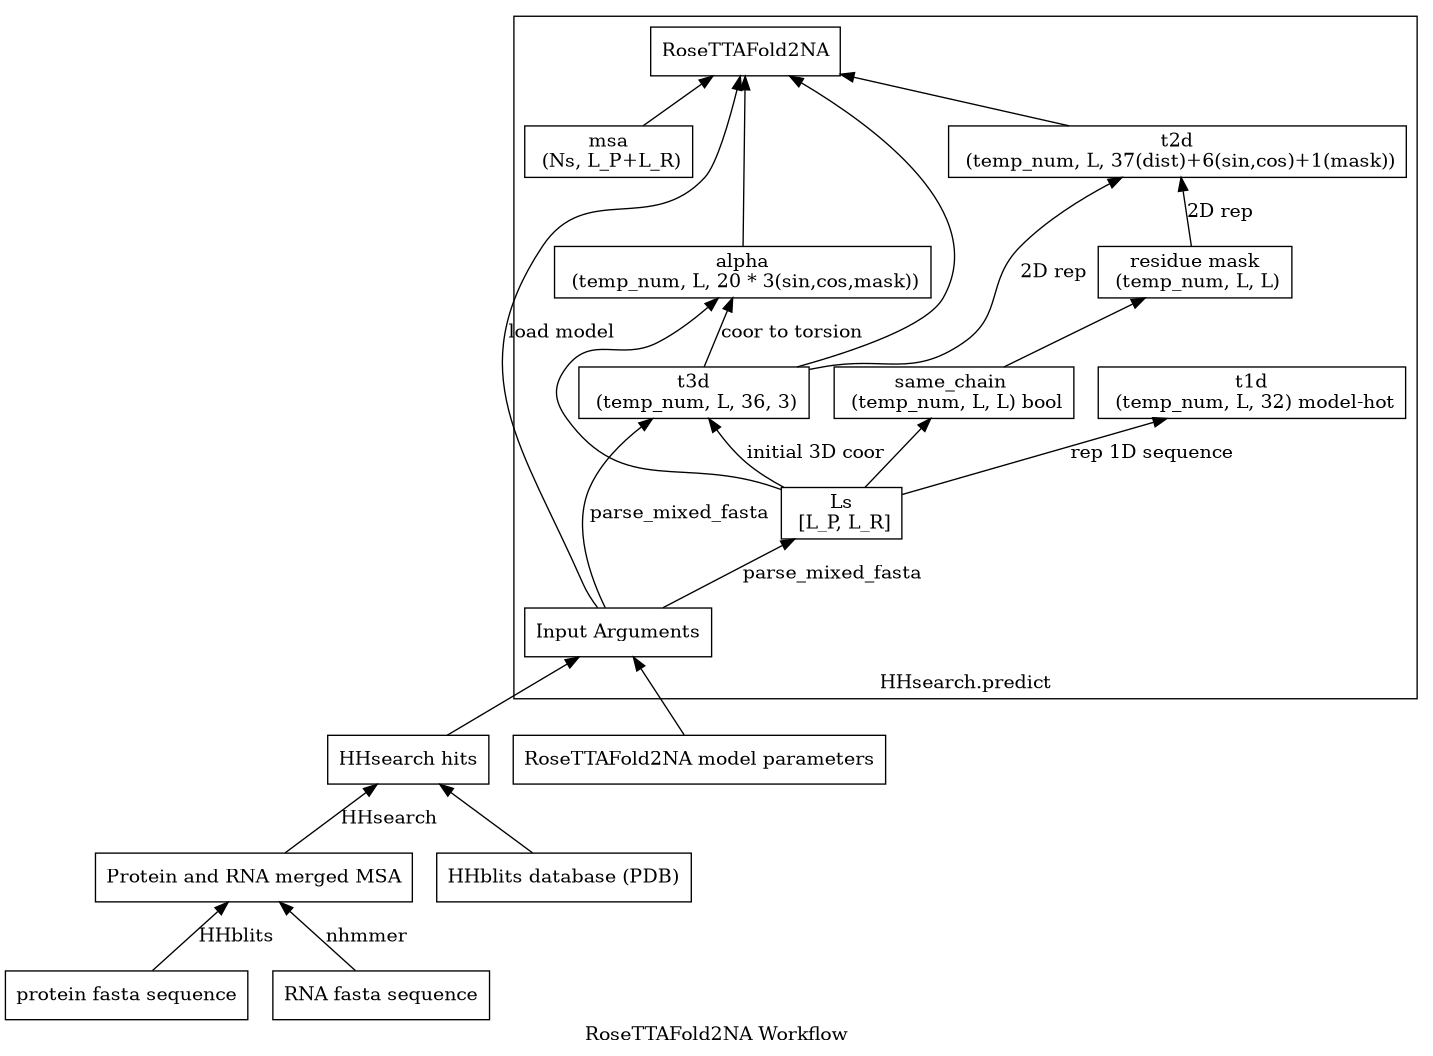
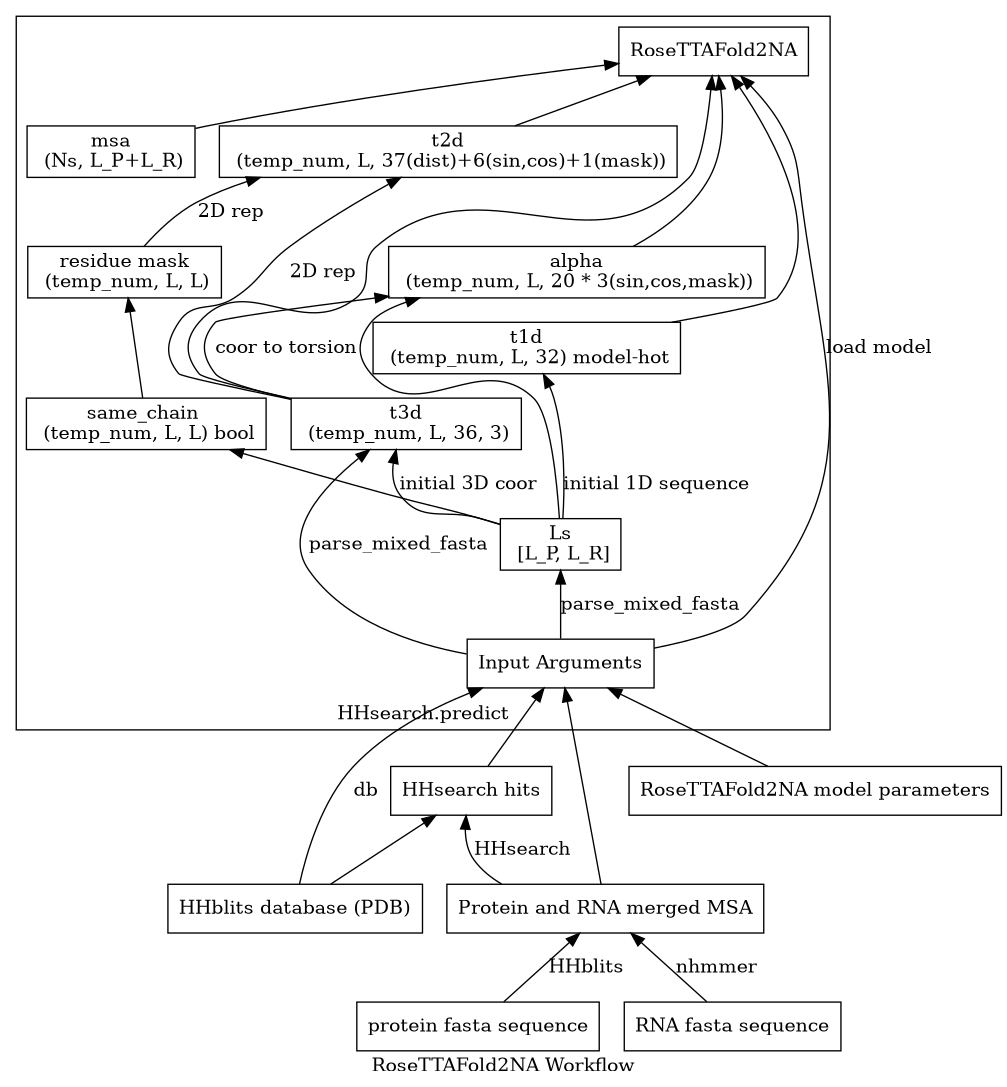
none -> (798, 243)
(1152, 453) -> (657, 484)
none -> (356, 764)
none -> (584, 793)
